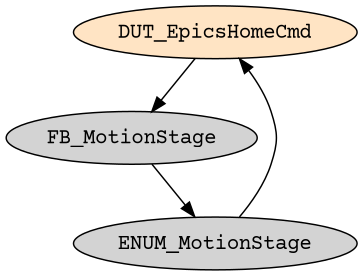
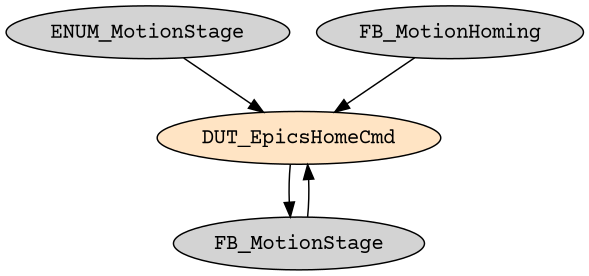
none -> (450, 32)
(169, 185) -> (309, 198)
